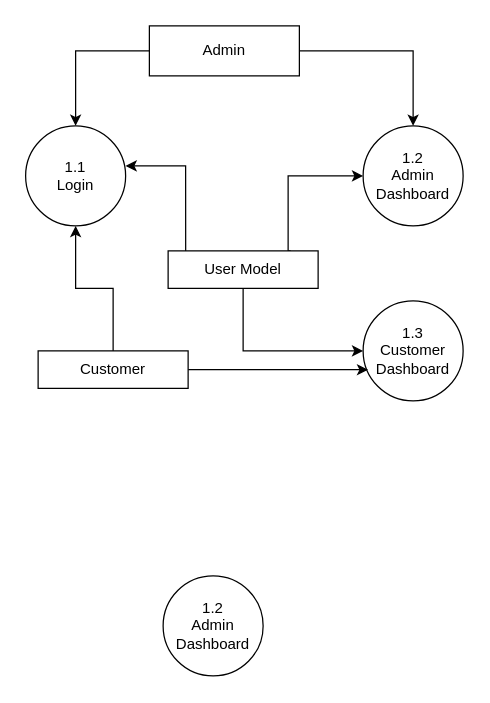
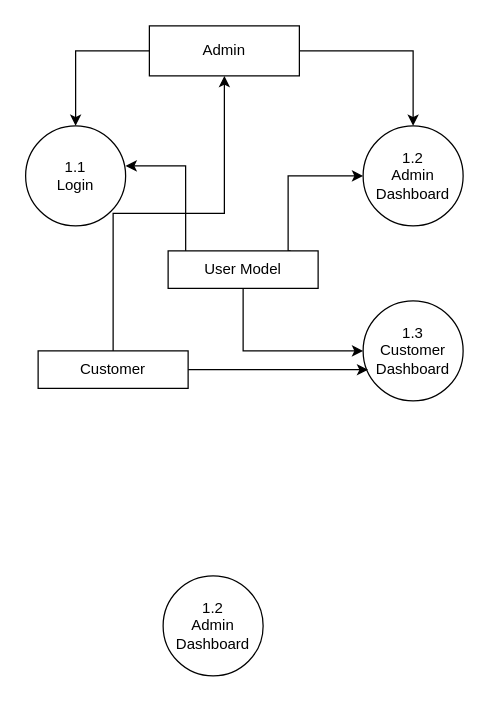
(76, 281) -> (194, 213)
